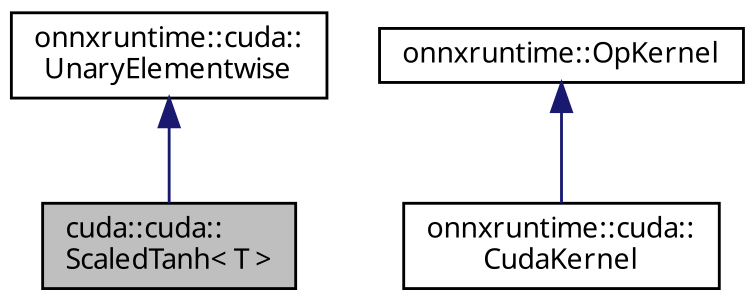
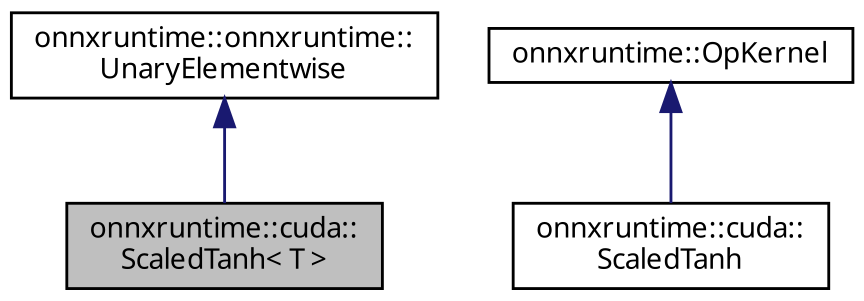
(169, 55) -> (225, 55)
(169, 246) -> (225, 246)
(562, 246) -> (671, 246)
